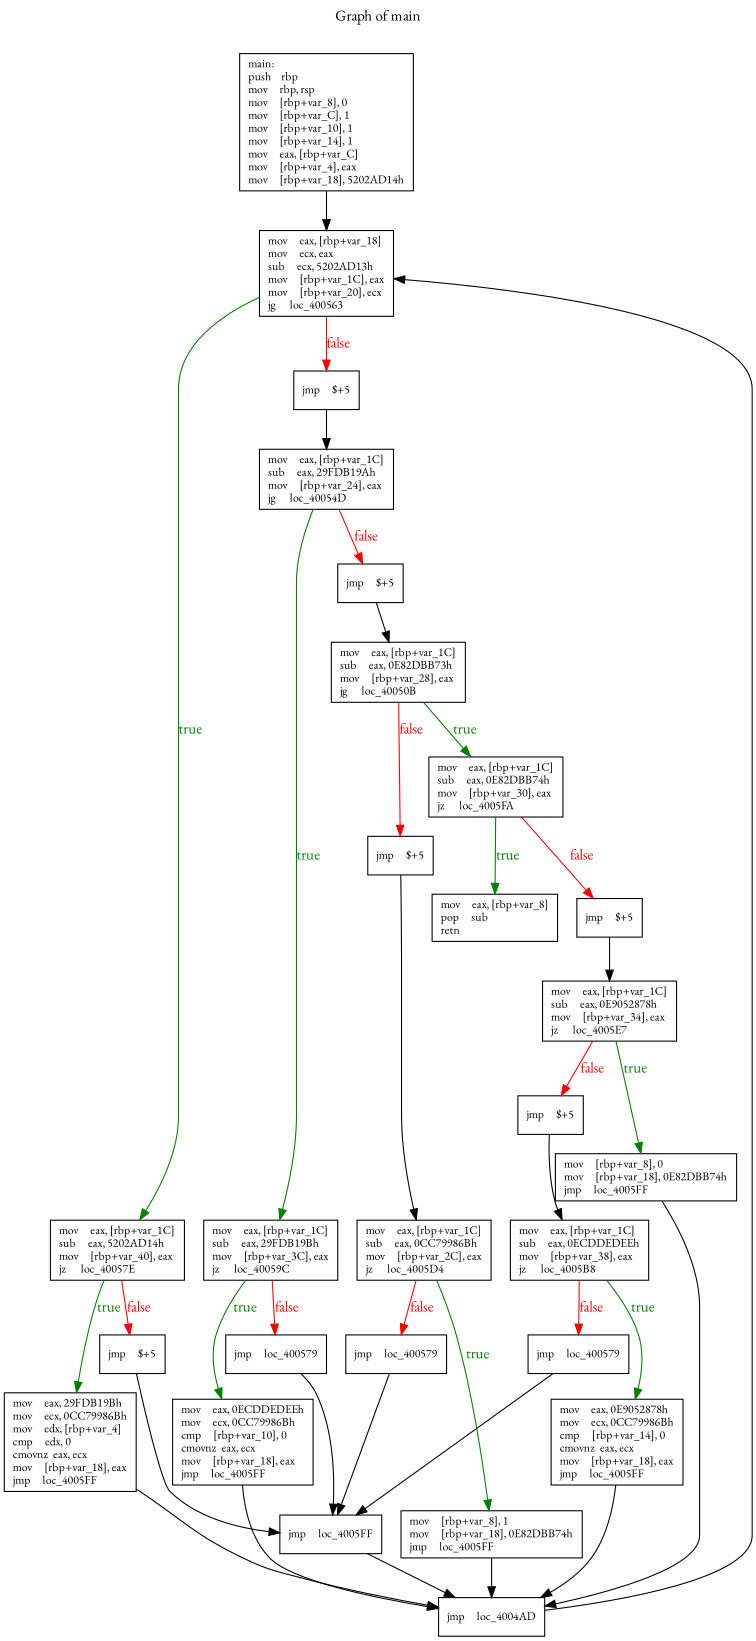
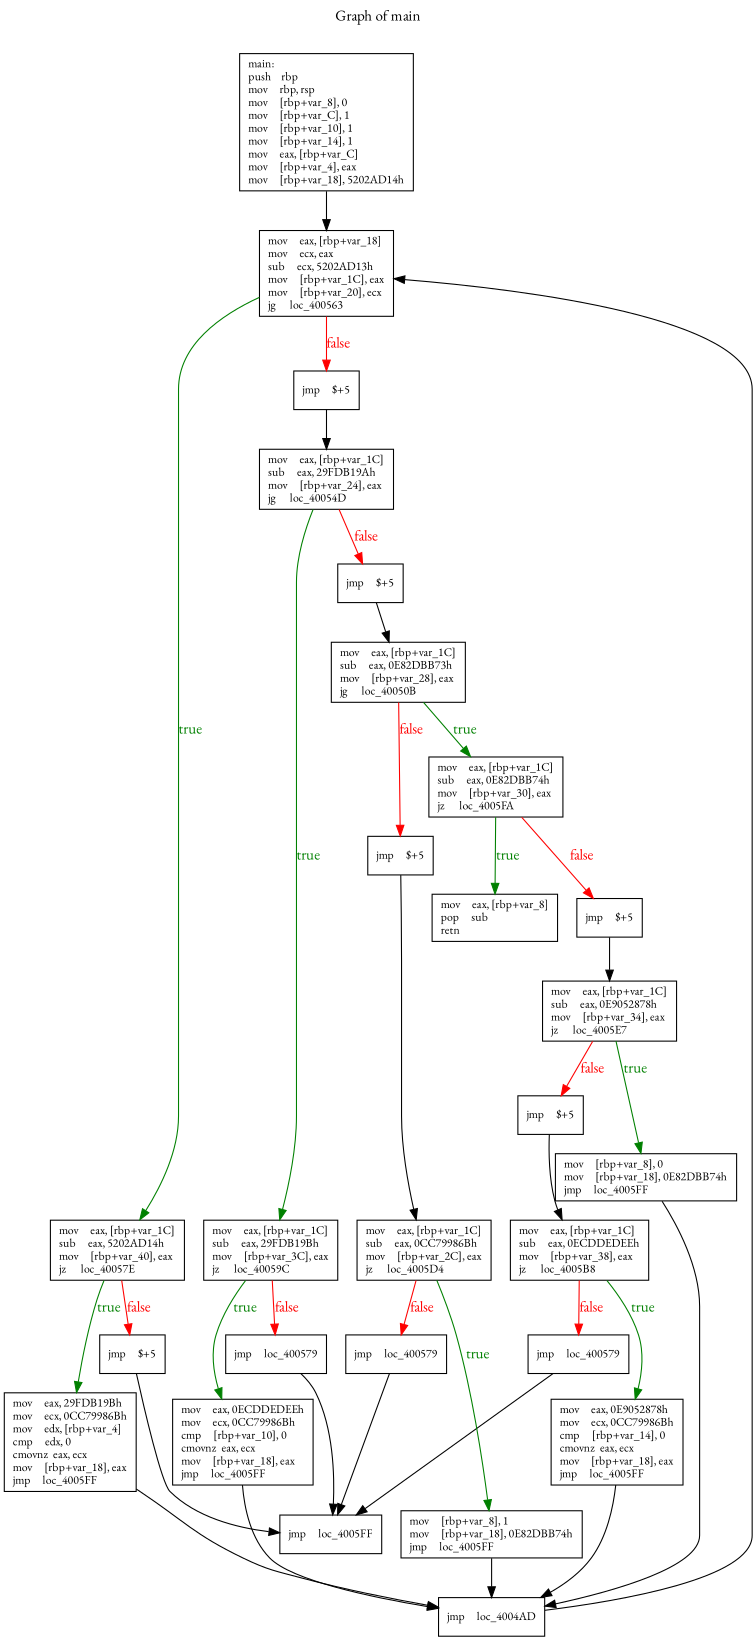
(406, 1573) -> none
